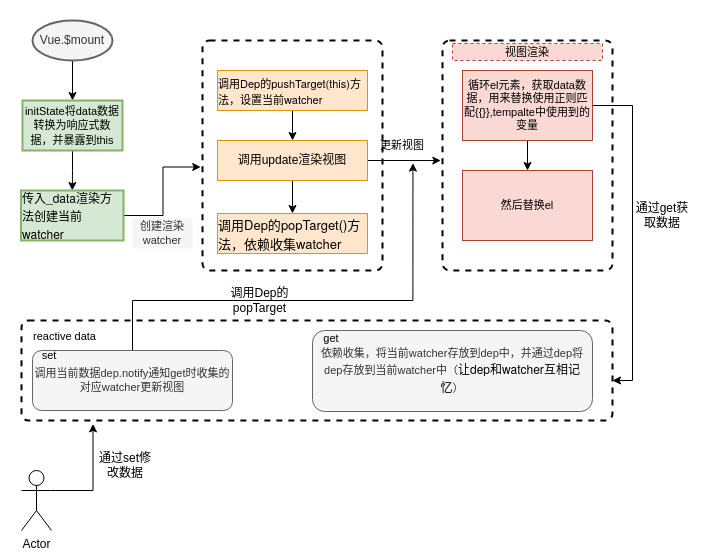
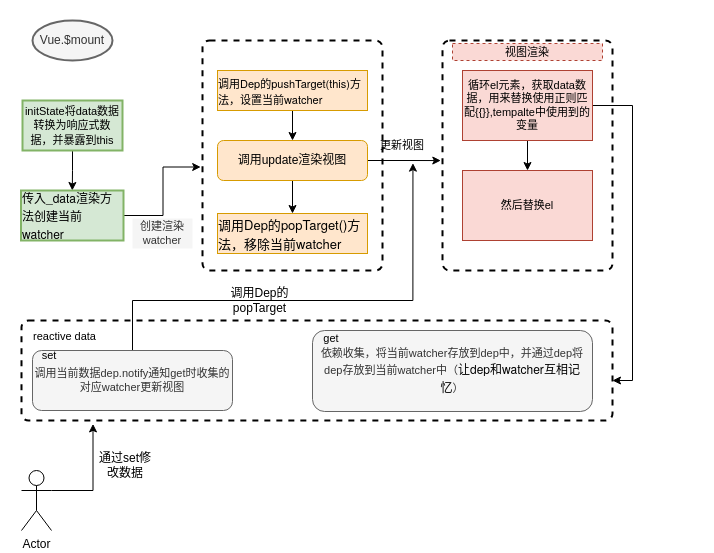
(73, 77) -> none
(293, 161) -> (293, 161)
(663, 216) -> none
(293, 234) -> (293, 234)
